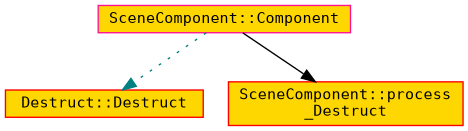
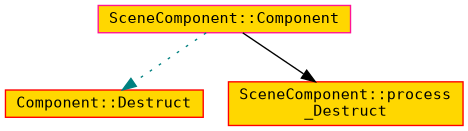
(104, 104) -> (104, 104)
